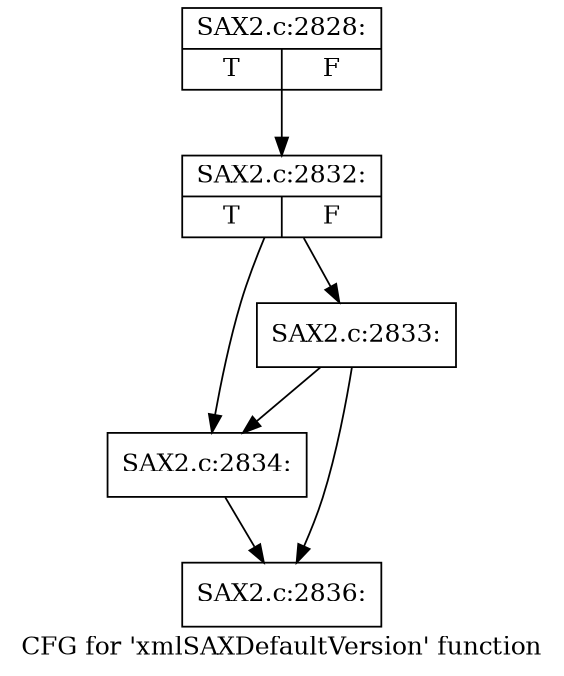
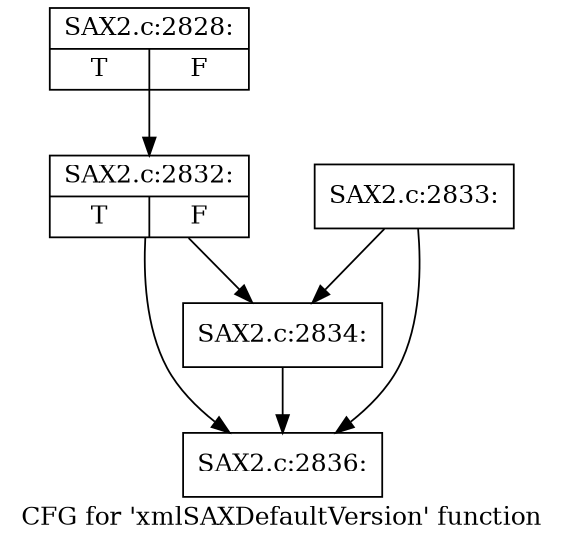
(317, 262) -> (156, 340)
